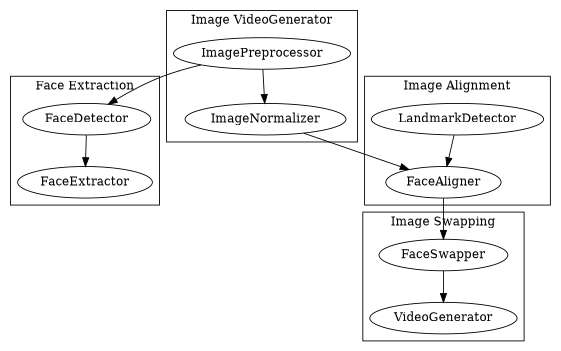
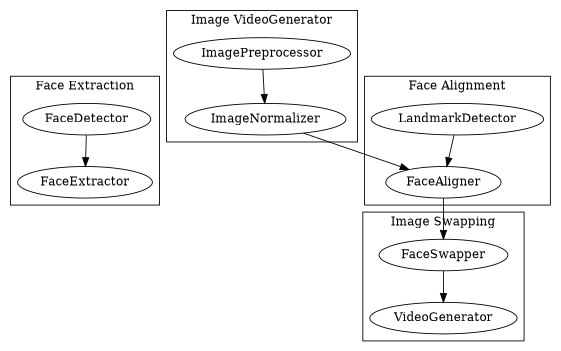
(149, 82) -> none
(457, 86) -> (457, 86)
